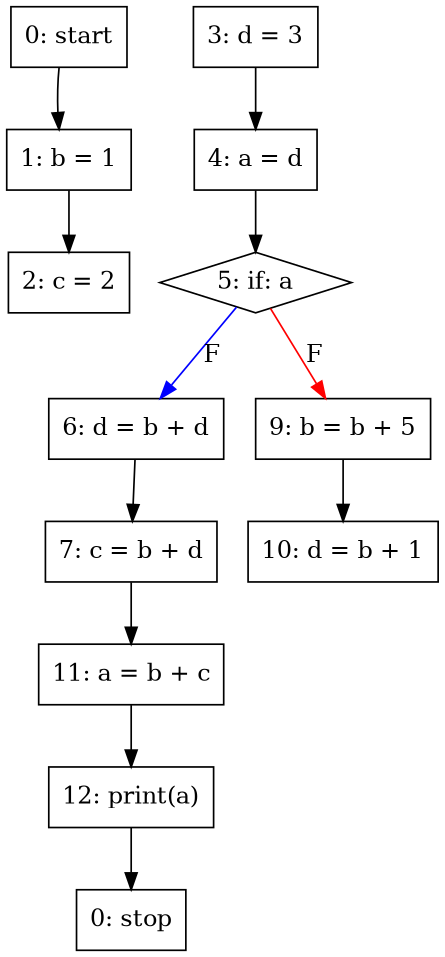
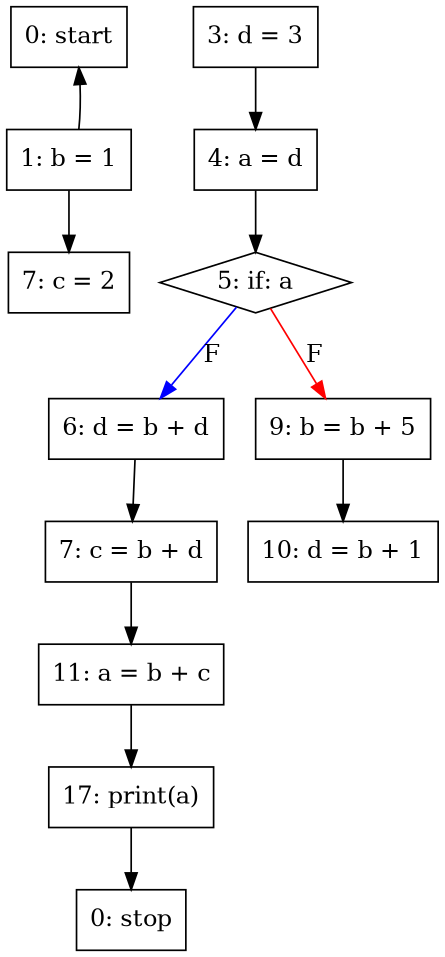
(58, 90) -> (80, 107)
(69, 283) -> (69, 283)
(131, 797) -> (131, 797)
